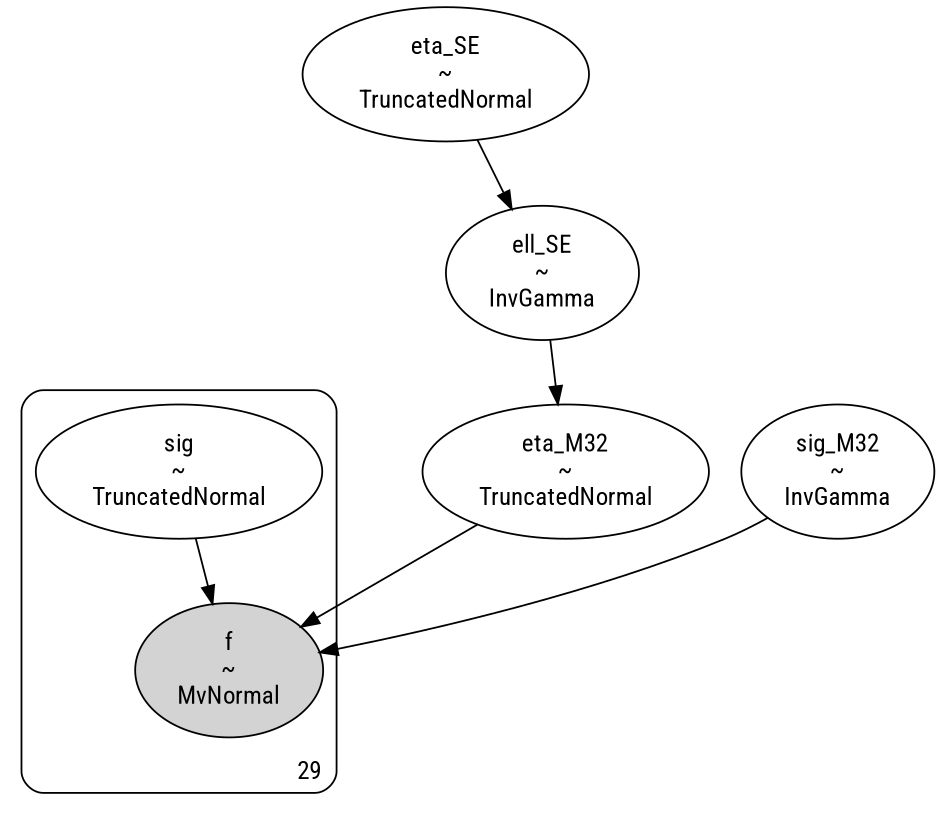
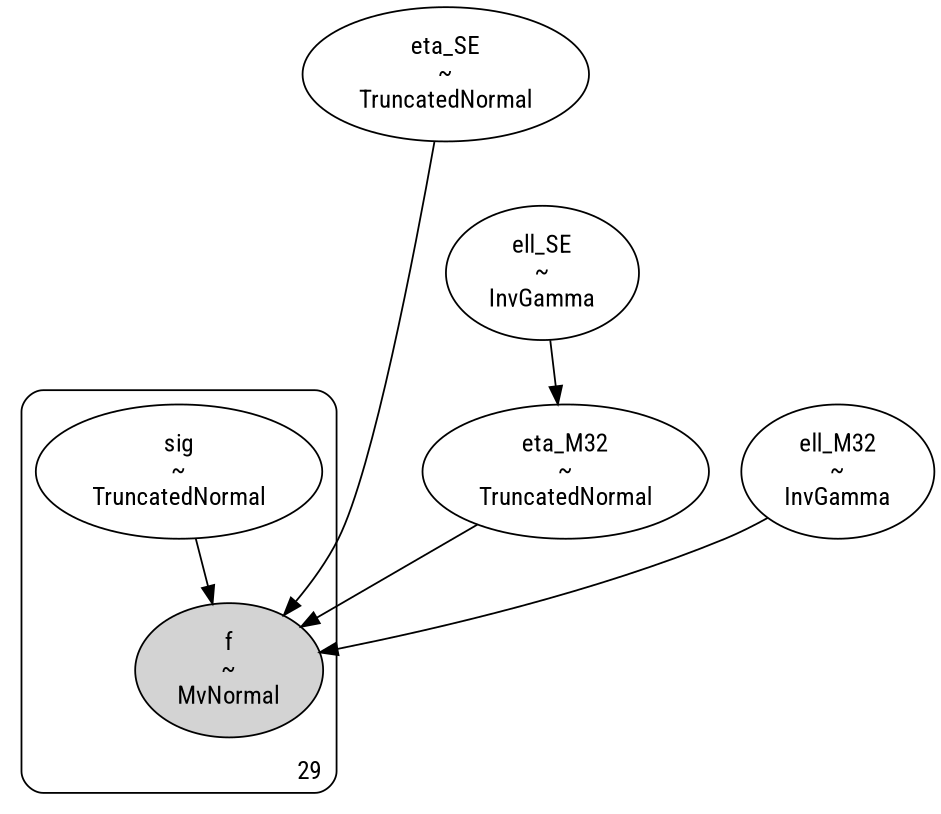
(490, 166) -> (386, 379)
(838, 472) -> (838, 472)
